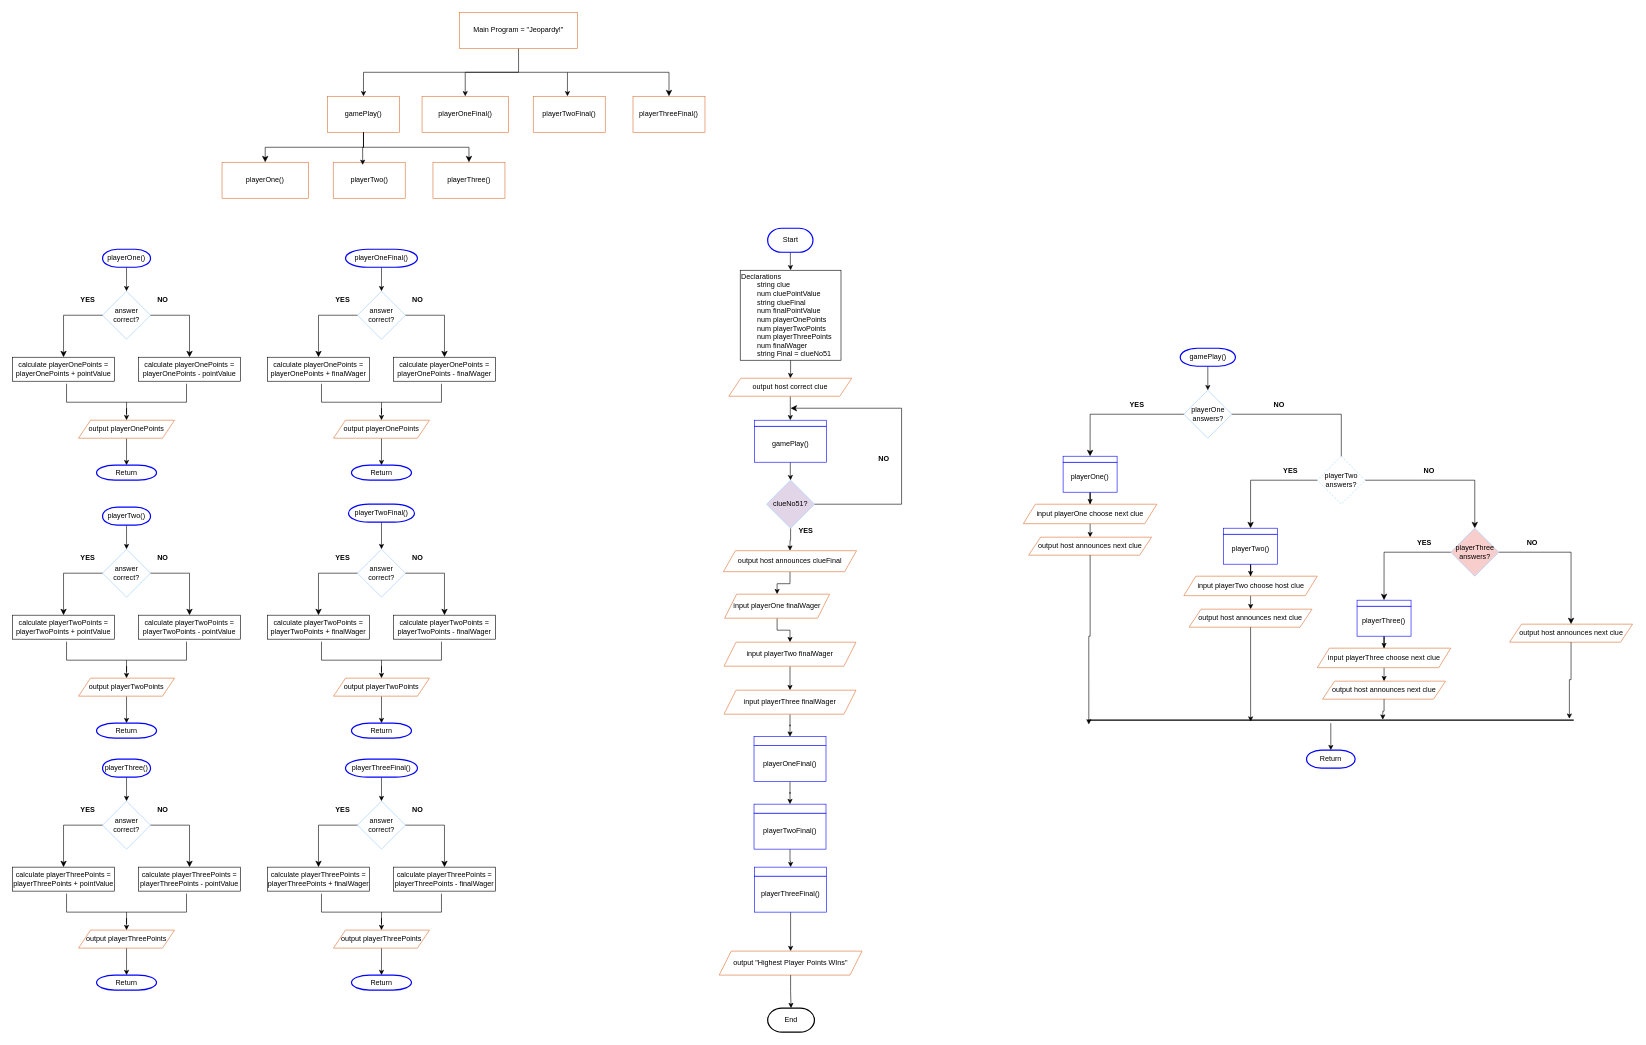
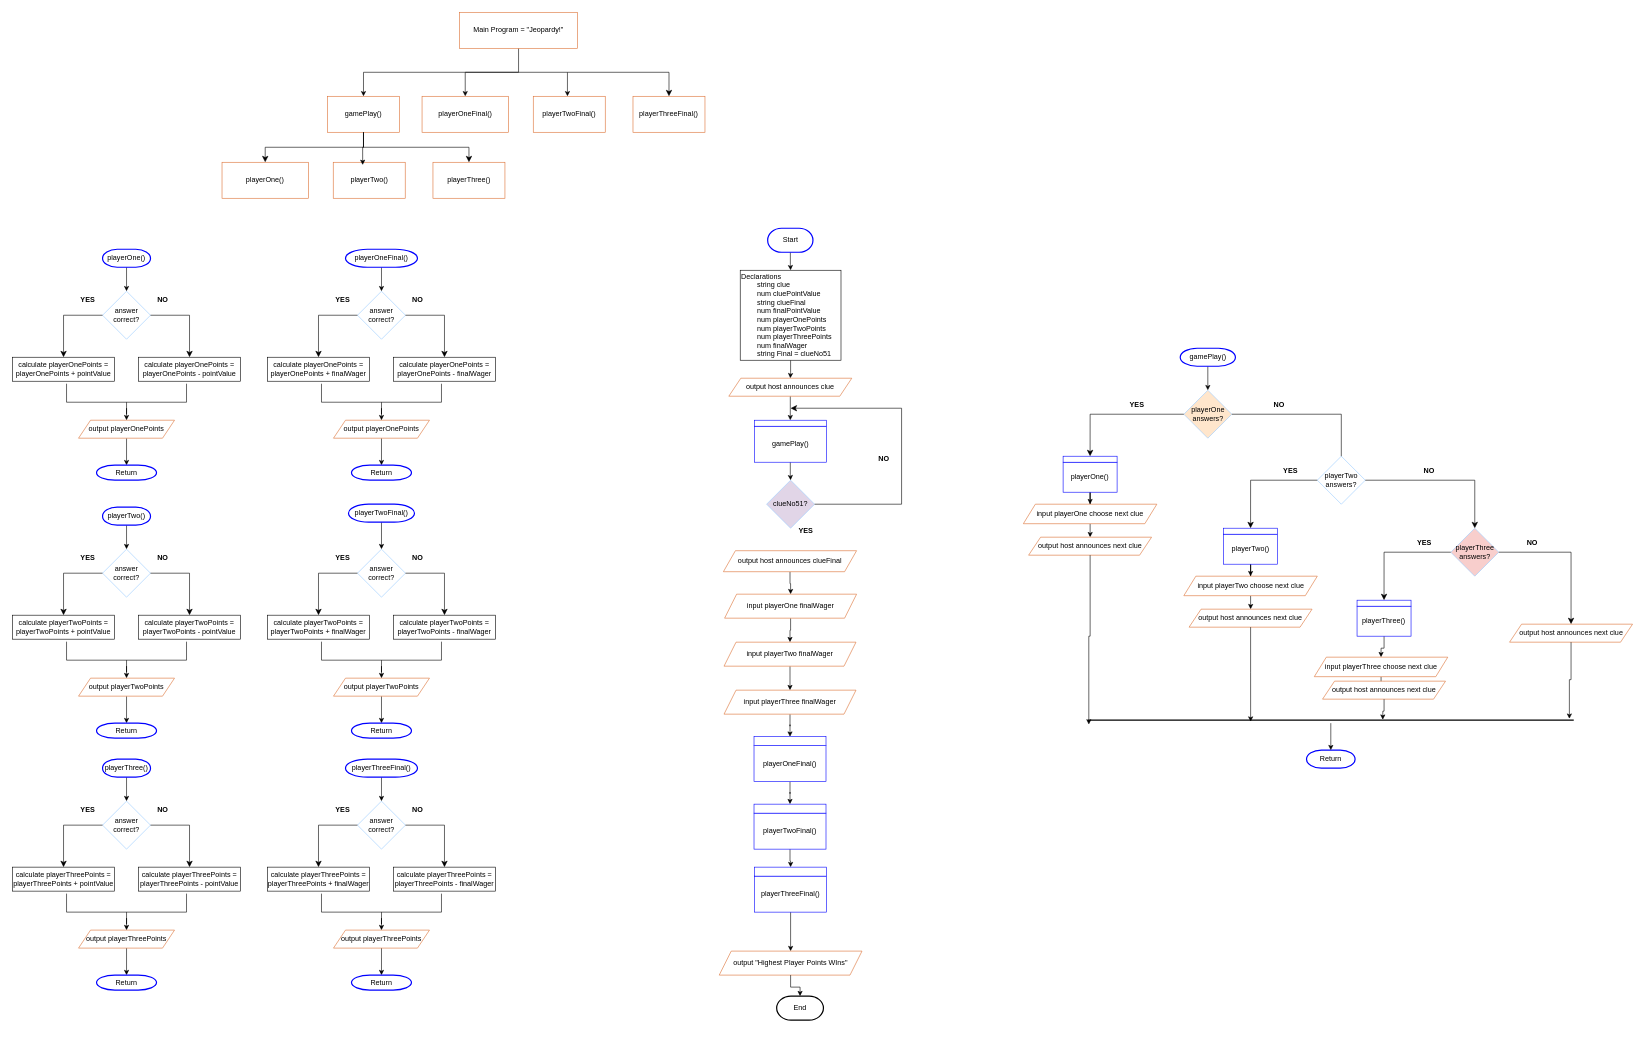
(790, 387) -> (790, 387)
(1208, 414) -> (1208, 414)
(1341, 480) -> (1341, 480)
(791, 537) -> none
(1251, 586) -> (1251, 586)
(777, 606) -> (791, 606)
(1384, 658) -> (1381, 667)
(791, 1020) -> (800, 1008)
